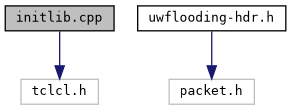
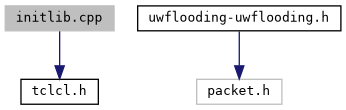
(60, 18) -> (60, 18)
(212, 18) -> (239, 18)
(60, 92) -> (60, 92)
